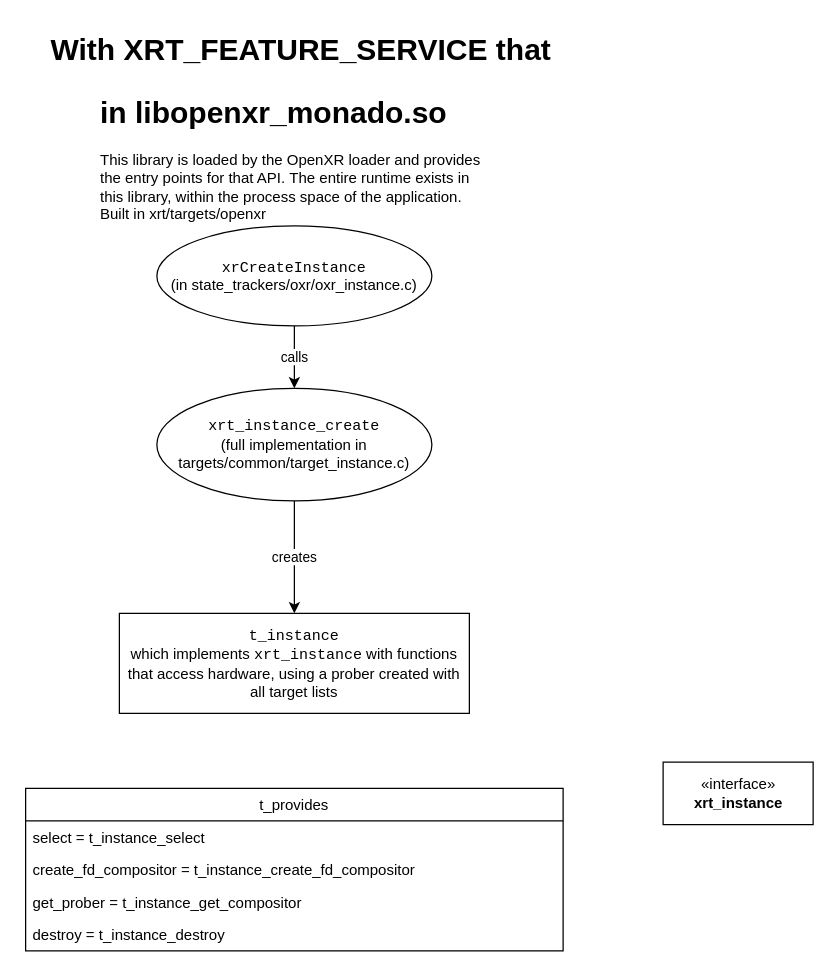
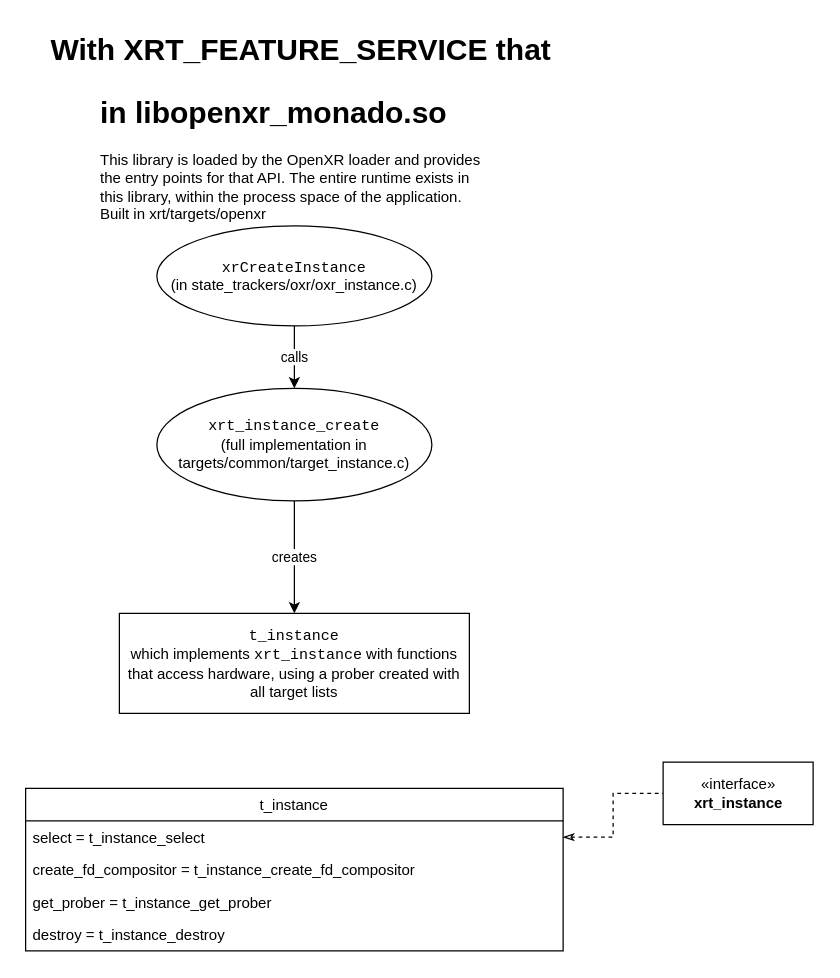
(294, 805) -> (294, 805)
none -> (613, 812)
(184, 903) -> (169, 903)
